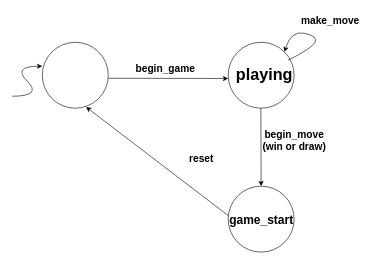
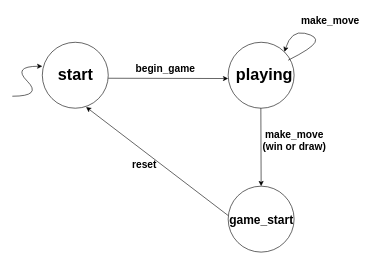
none -> (75, 75)
(295, 141) -> (295, 141)
(201, 159) -> (144, 165)
